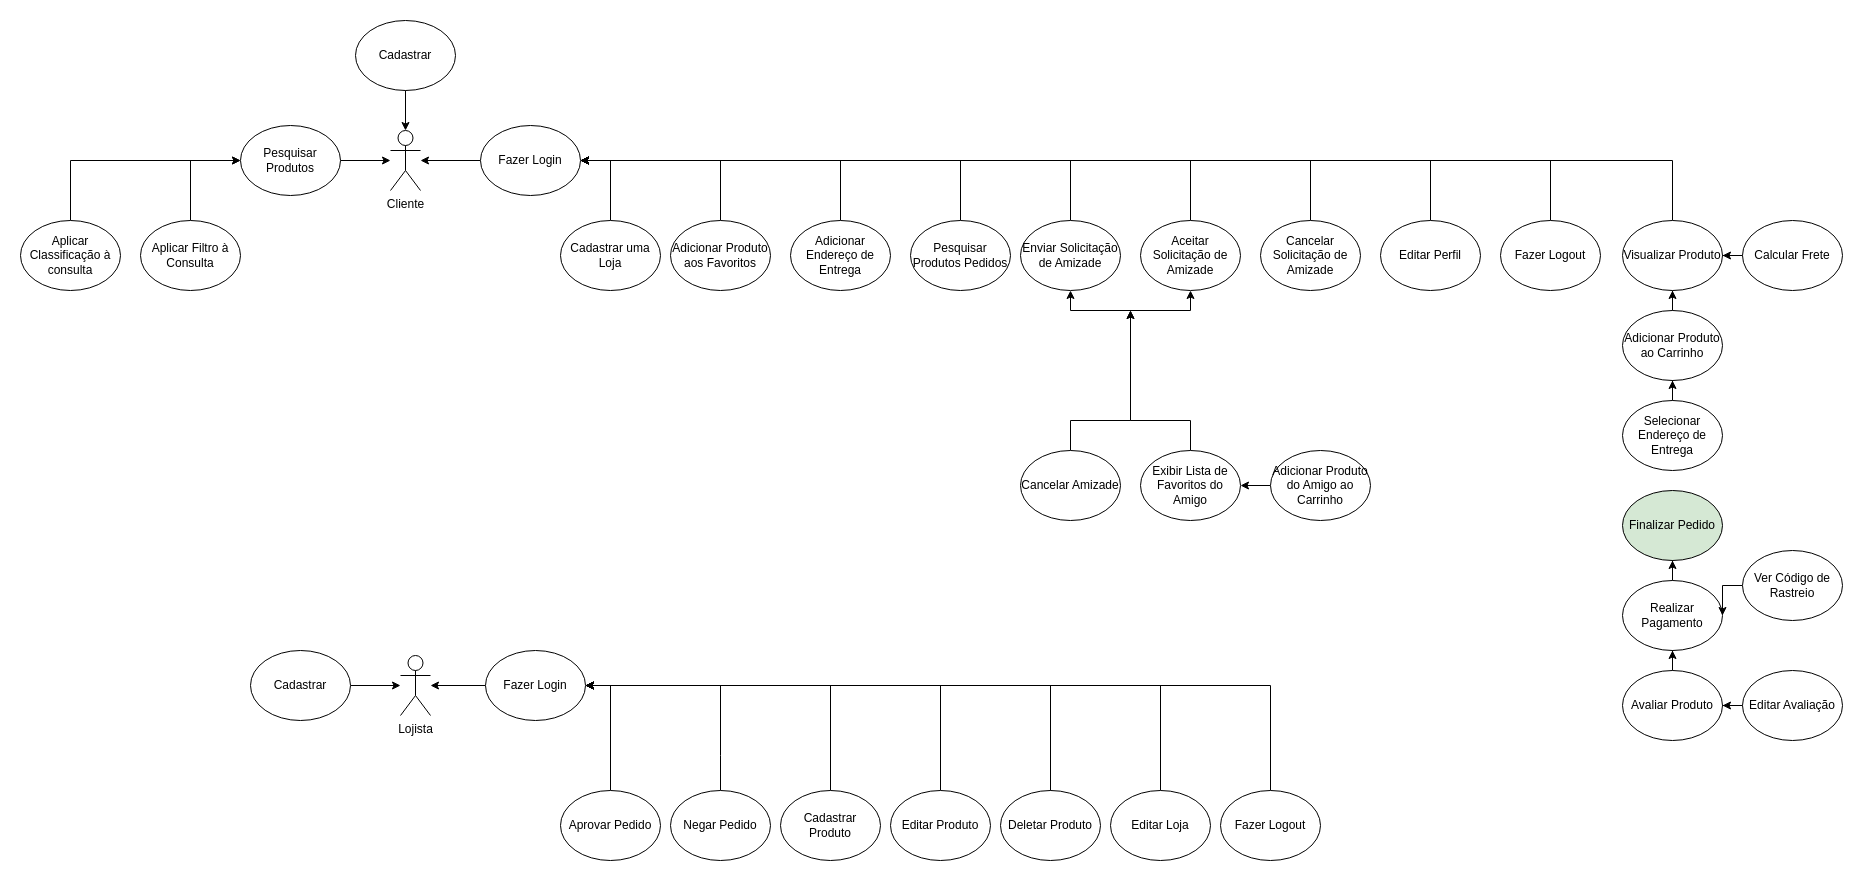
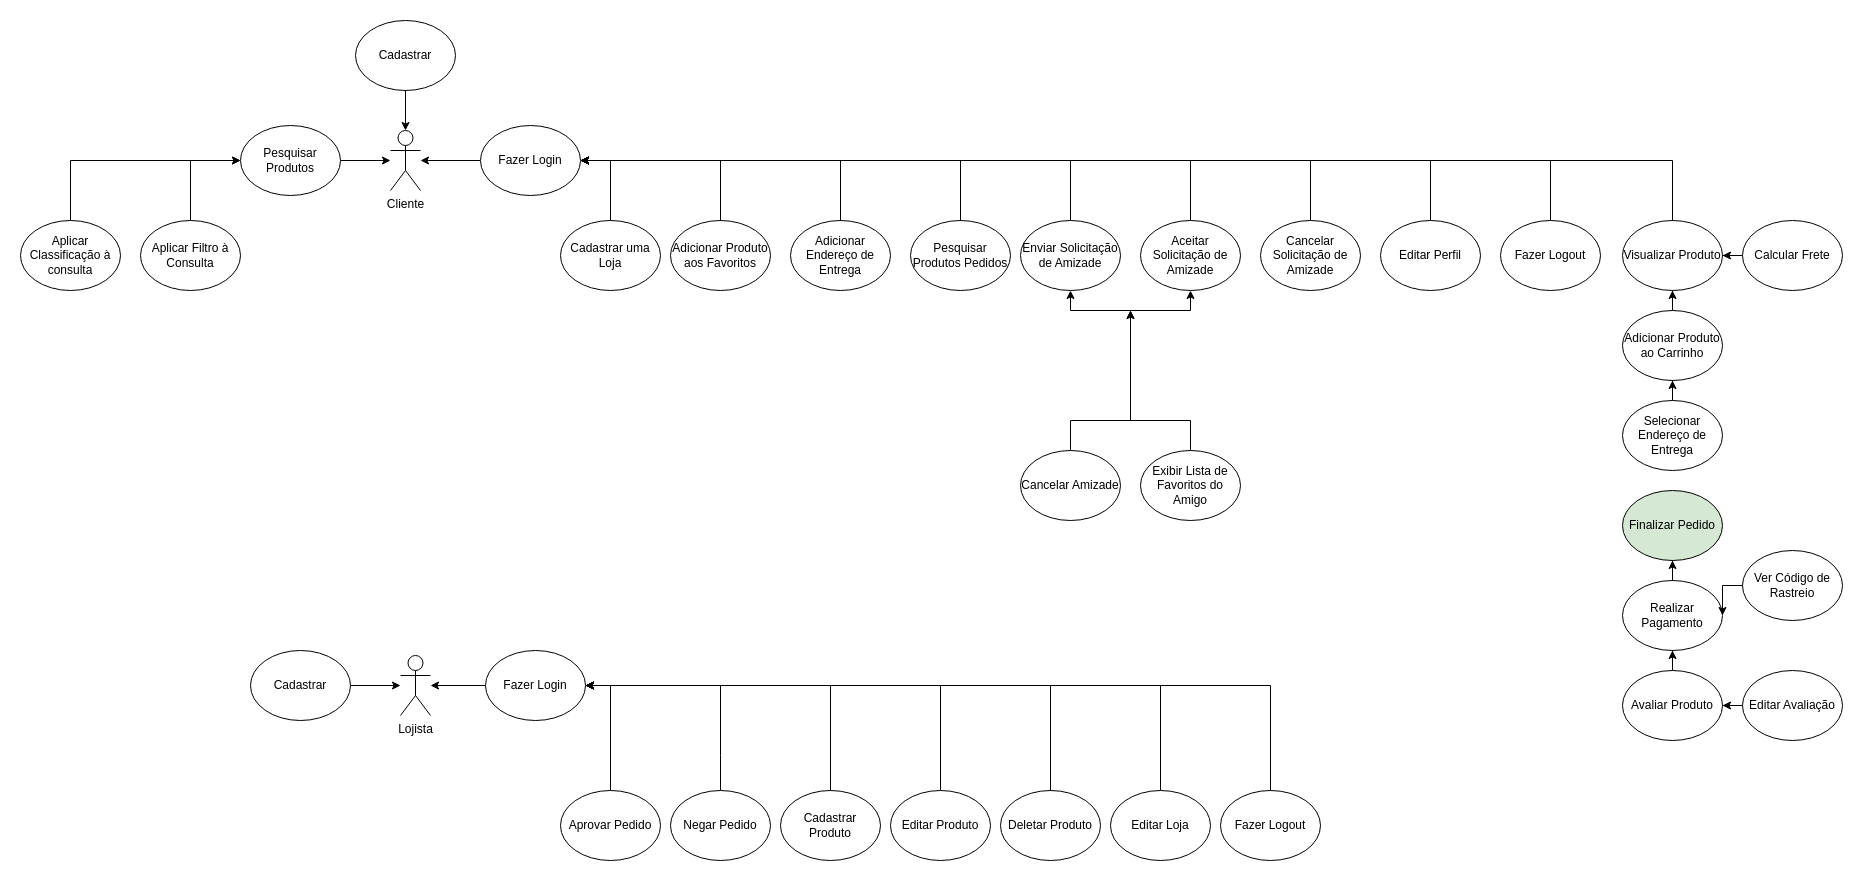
(1252, 486) -> none
(1321, 486) -> none
